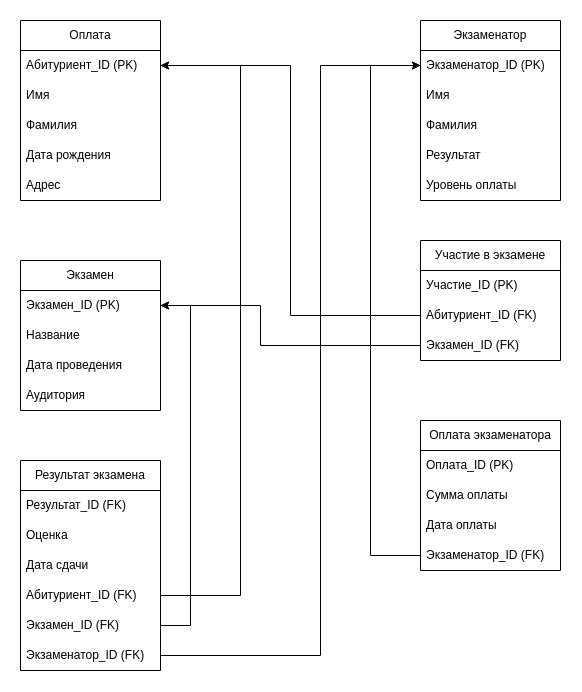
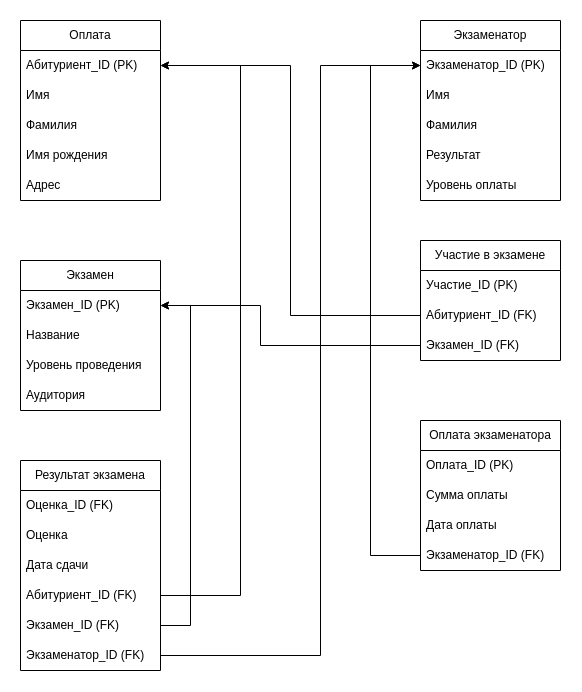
(69, 156) -> (65, 156)
(75, 366) -> (85, 366)
(82, 506) -> (72, 506)
